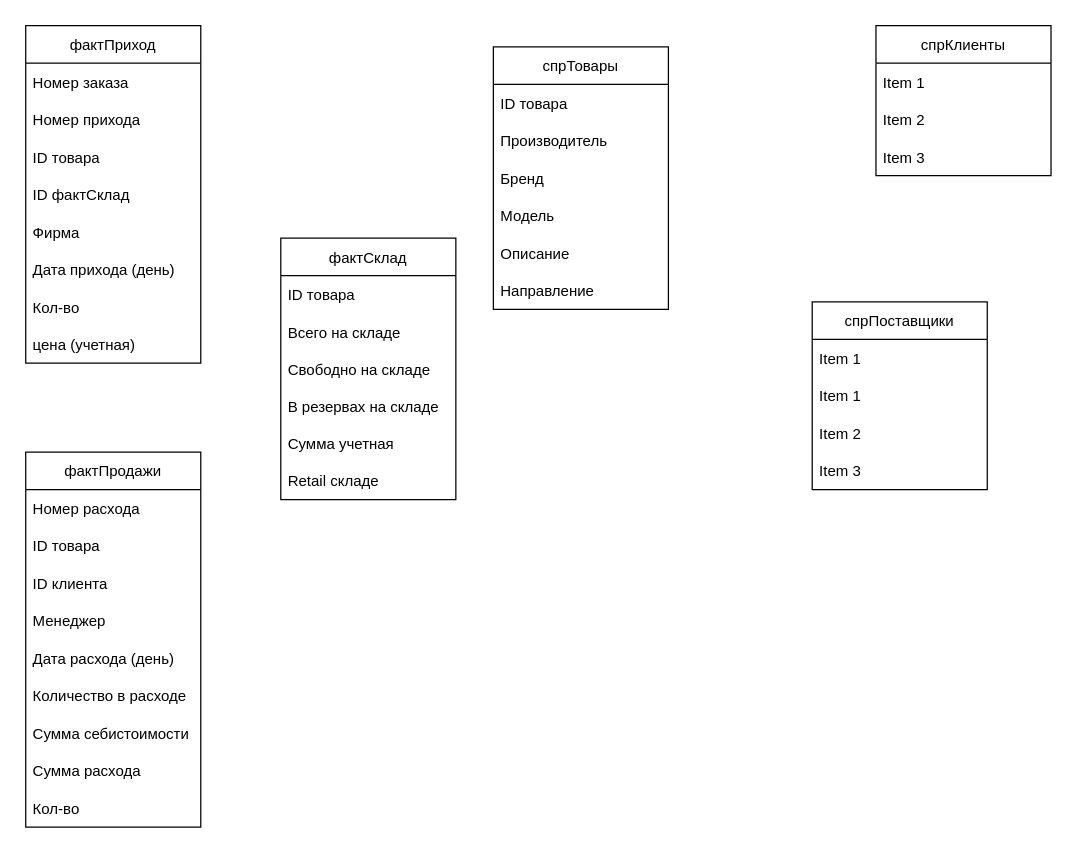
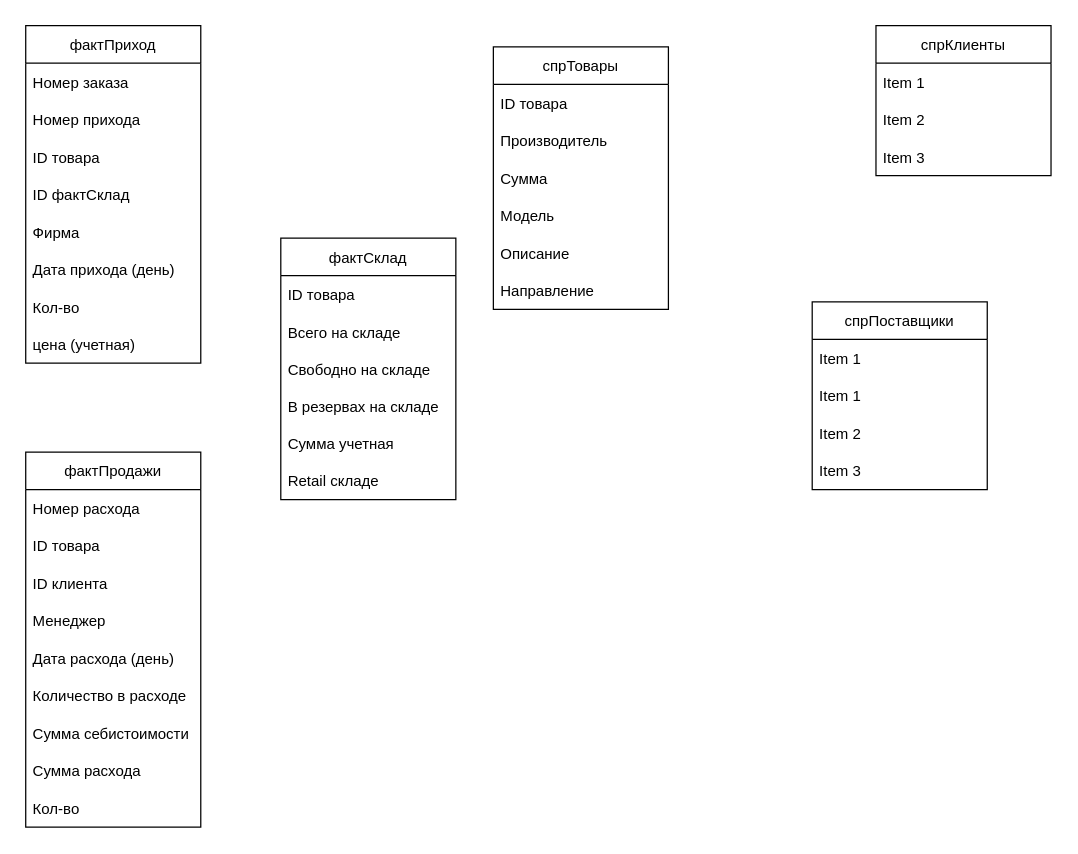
(521, 179) -> (521, 179)
